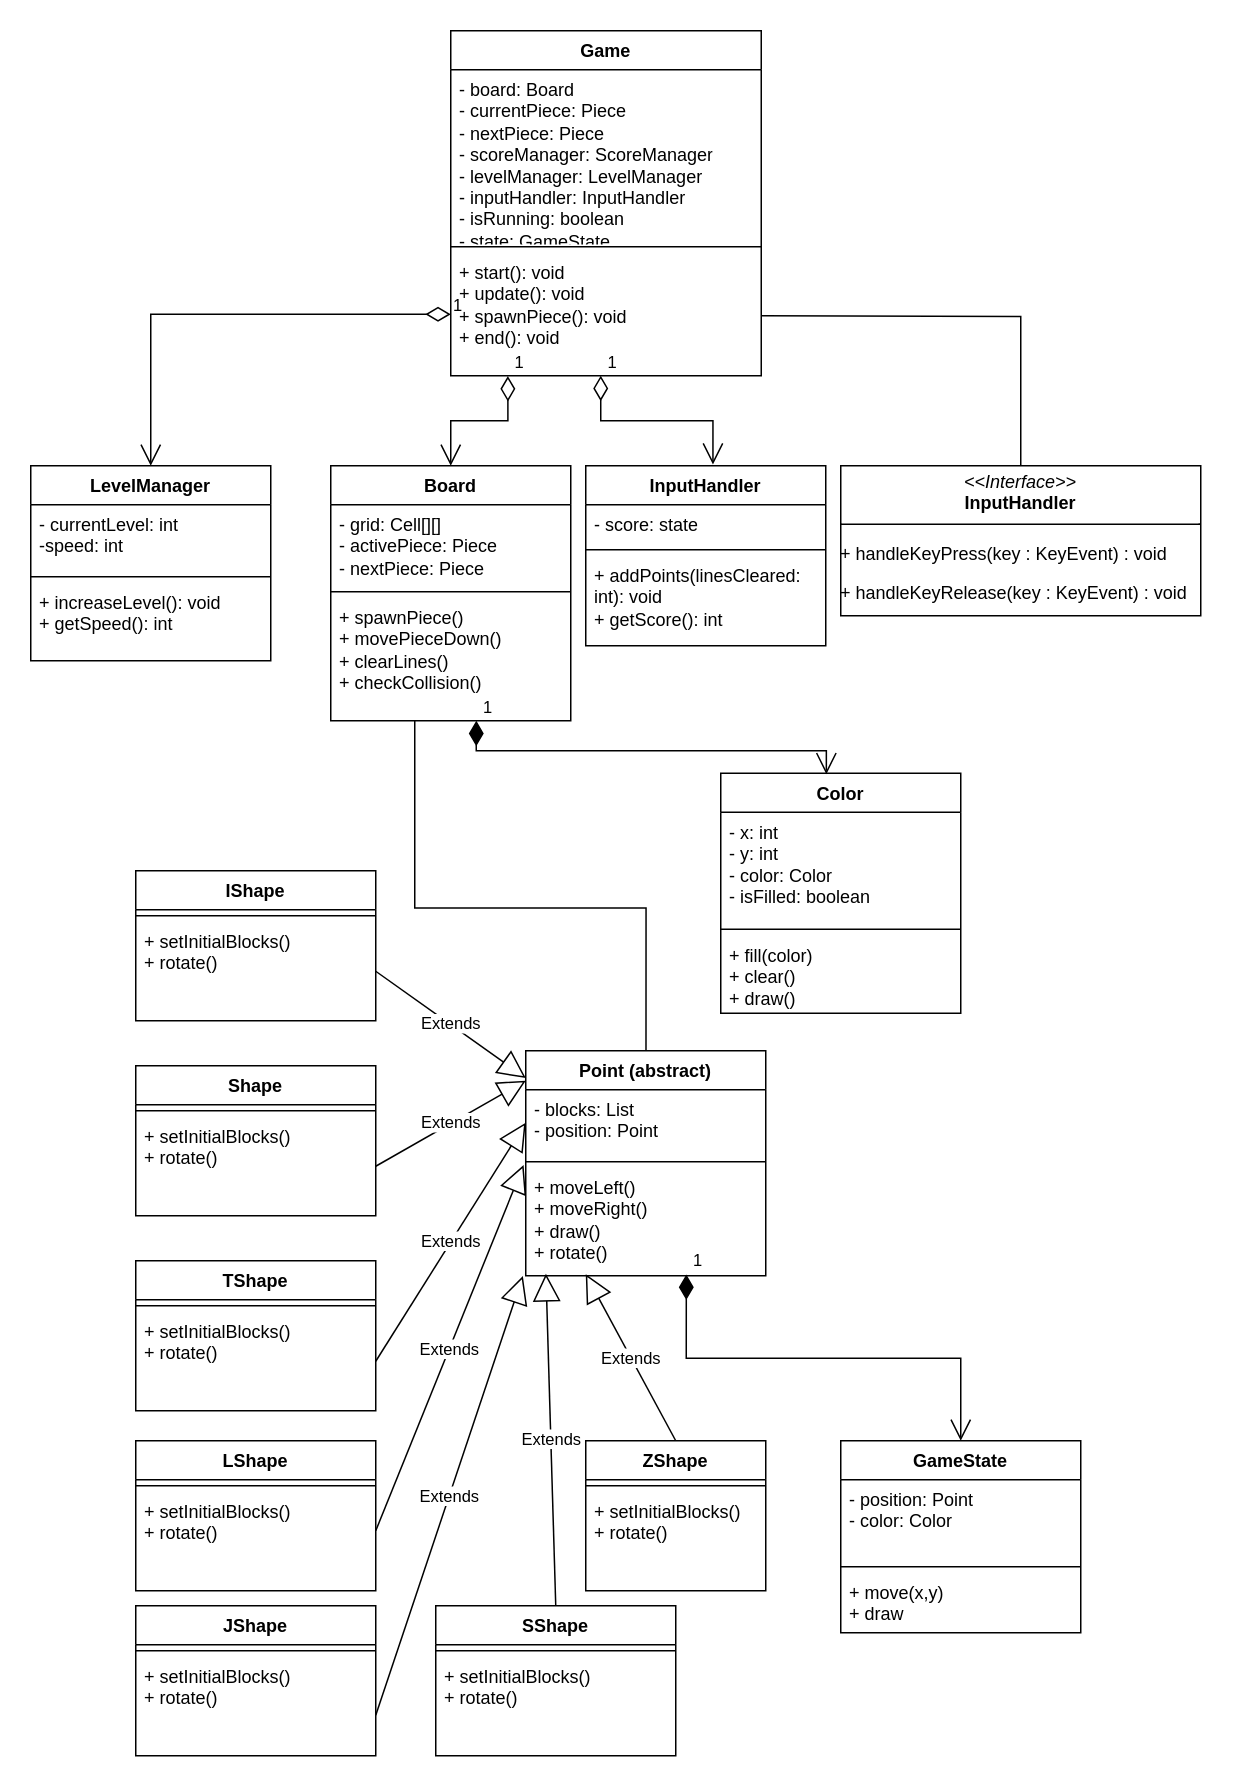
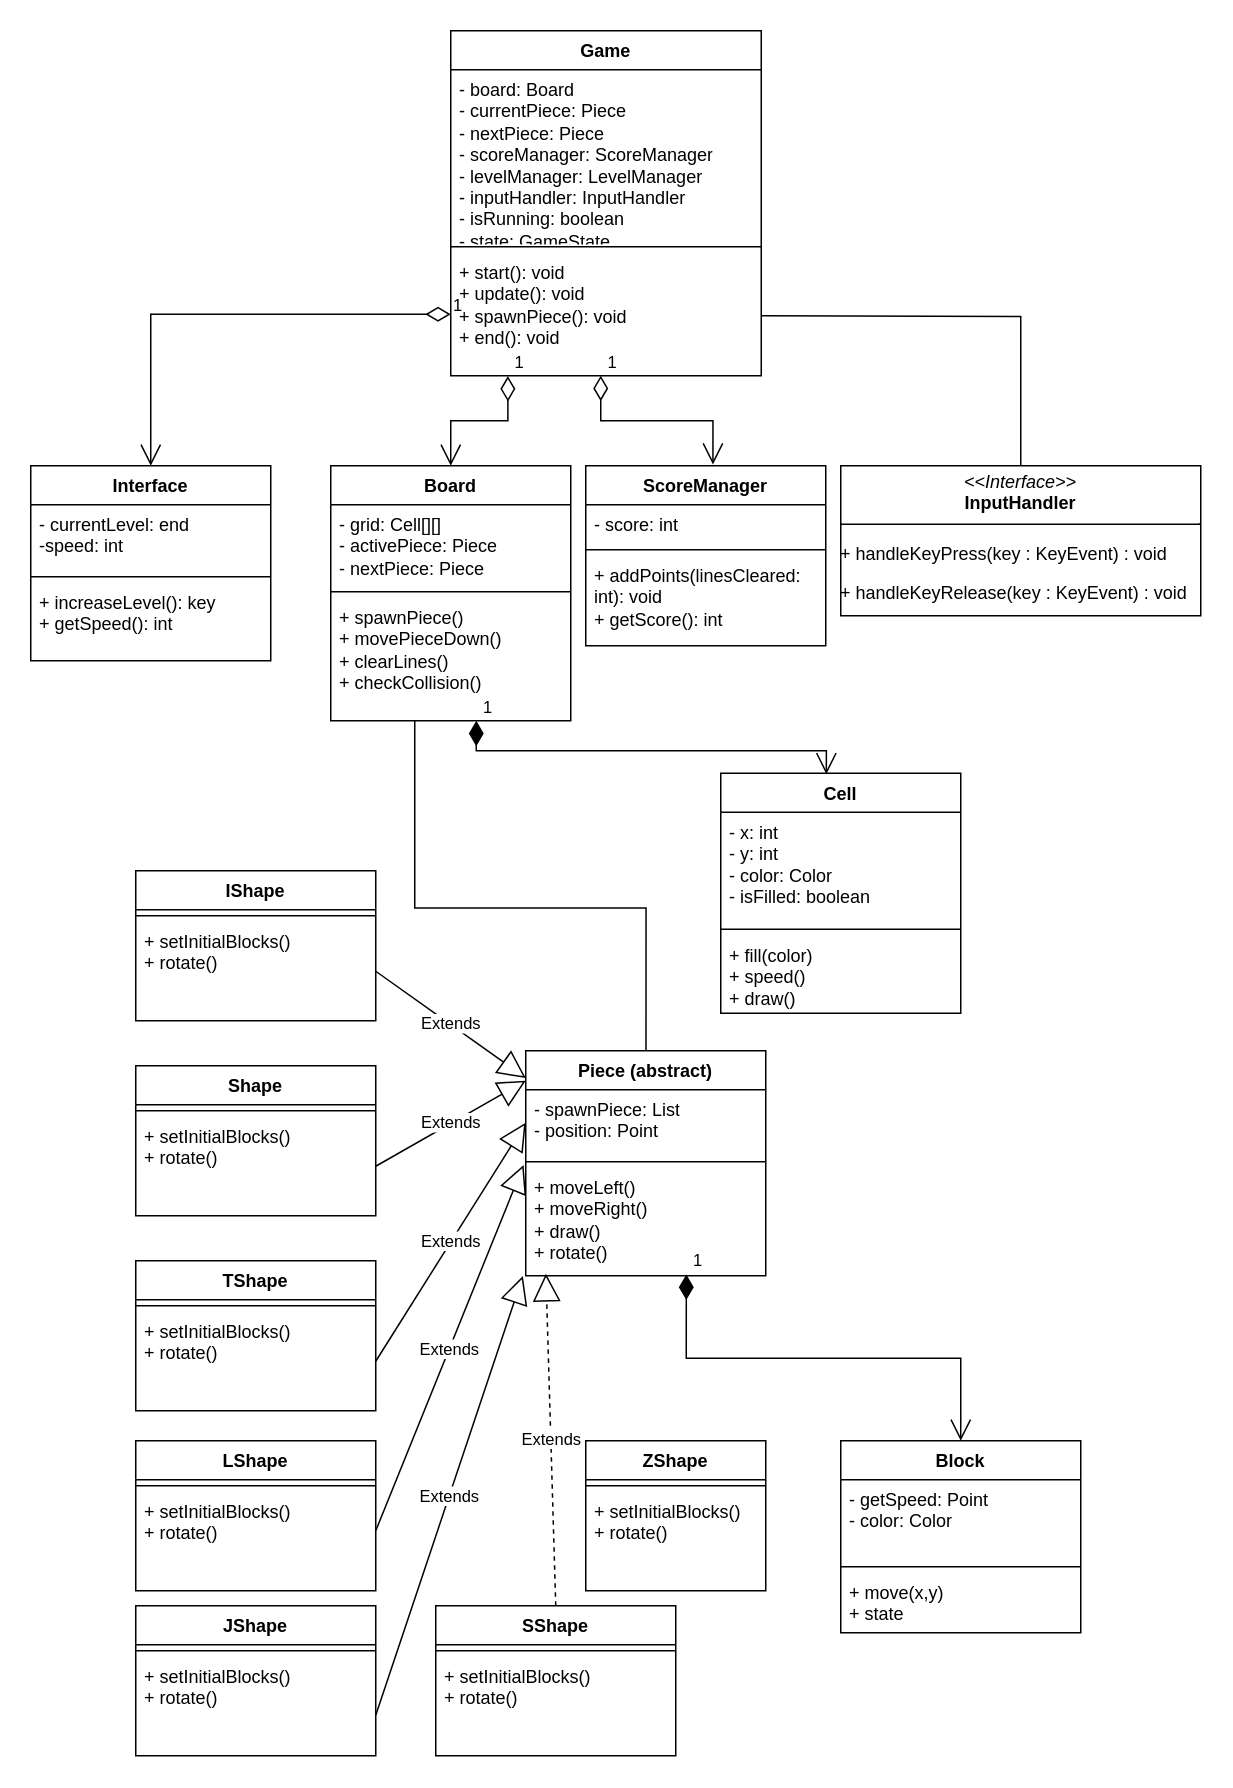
(151, 487) -> (151, 487)
(706, 487) -> (706, 487)
(658, 526) -> (646, 526)
(124, 537) -> (126, 537)
(142, 615) -> (139, 615)
(841, 795) -> (841, 795)
(784, 978) -> (784, 978)
(646, 1072) -> (646, 1072)
(606, 1122) -> (614, 1122)
(637, 1369) -> none
(961, 1462) -> (961, 1462)
(921, 1512) -> (926, 1512)
(553, 1527) -> (553, 1527)
(901, 1605) -> (901, 1605)
